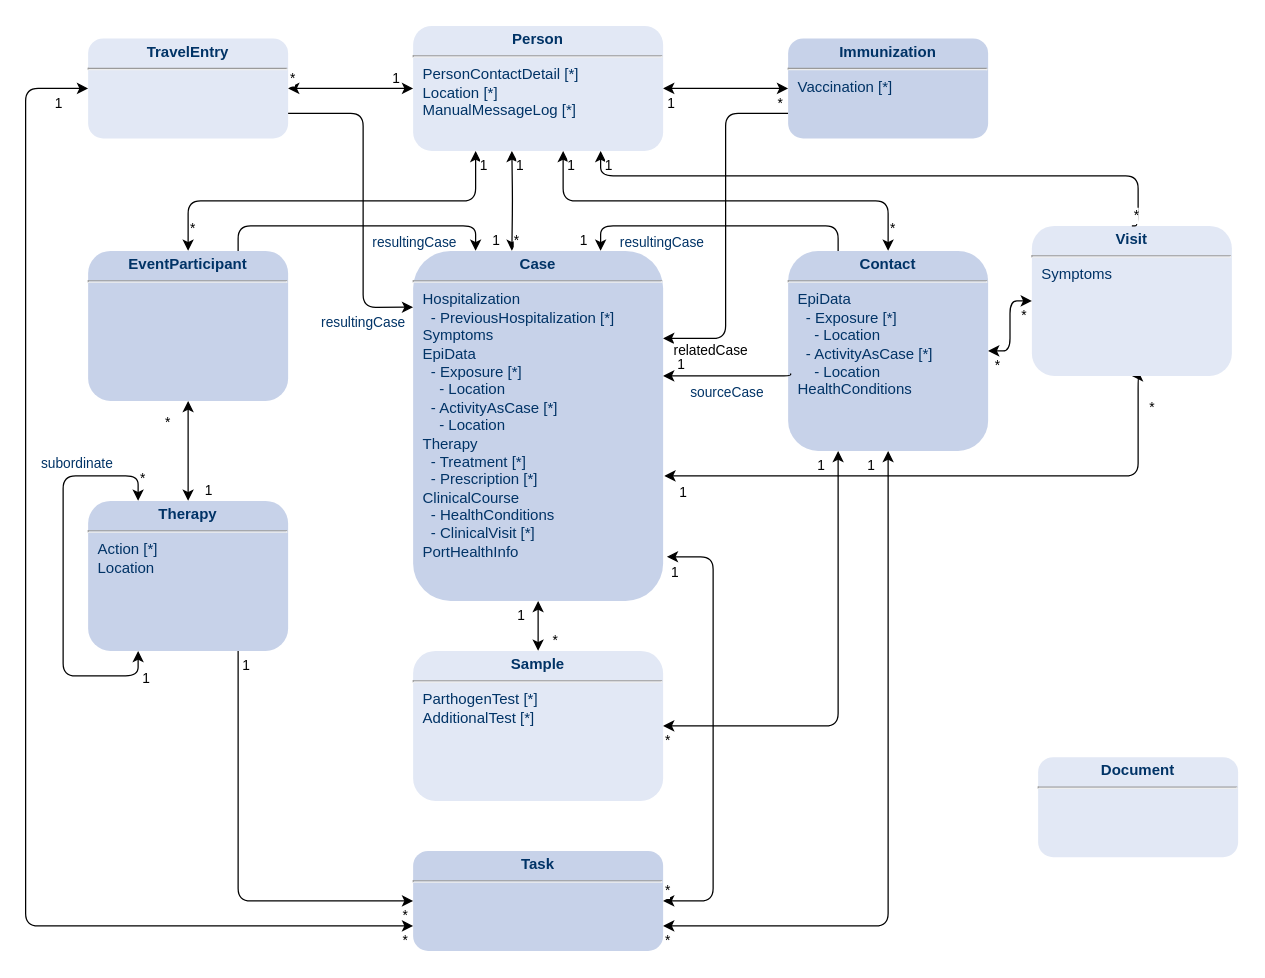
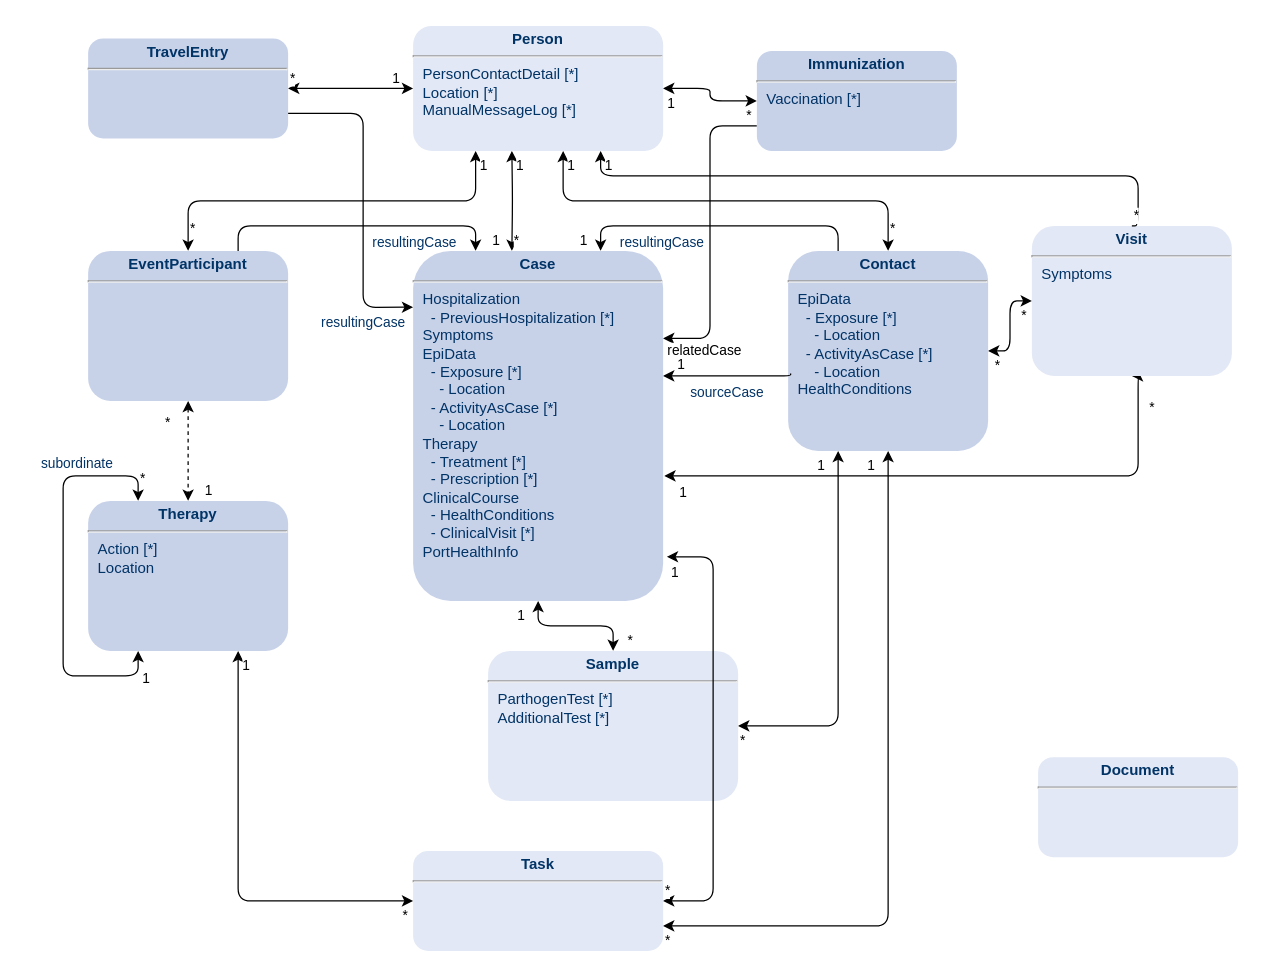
(188, 88) -> (188, 88)
(888, 88) -> (857, 101)
(188, 451) -> (188, 451)
(238, 657) -> (238, 661)
(26, 670) -> none
(538, 726) -> (613, 726)
(538, 901) -> (538, 901)
